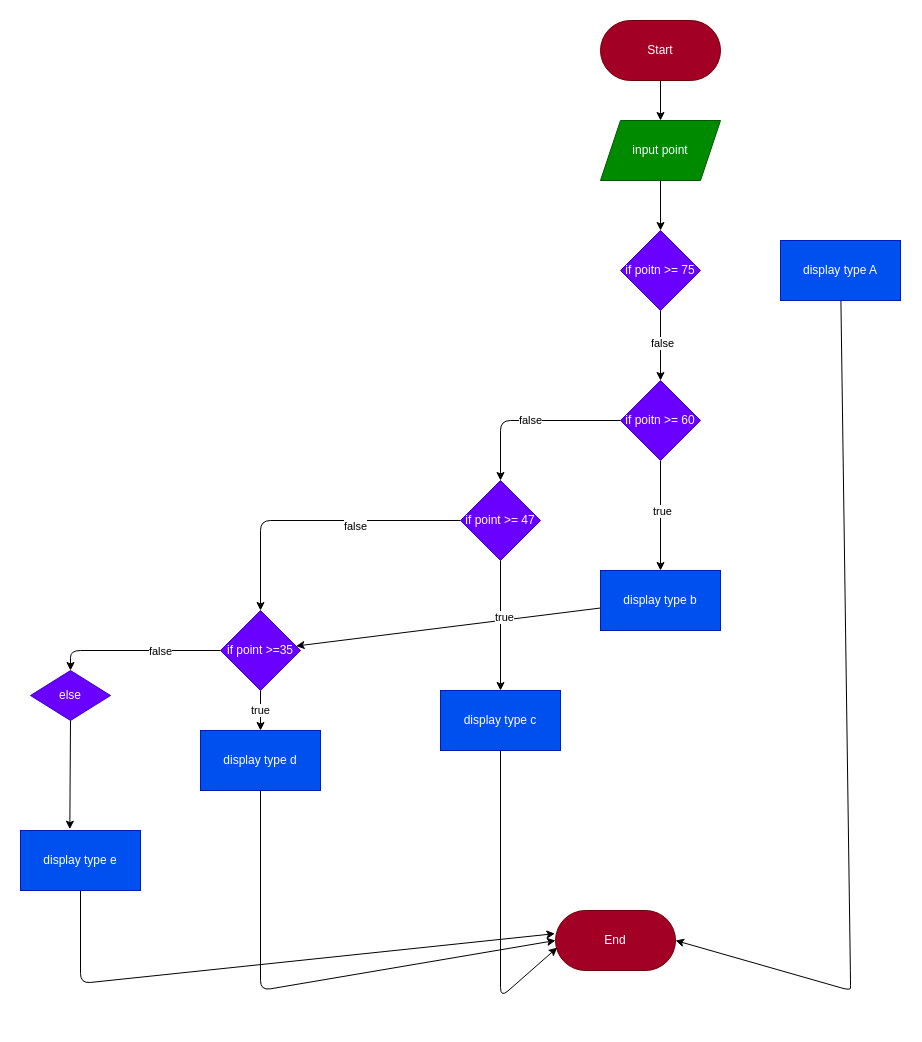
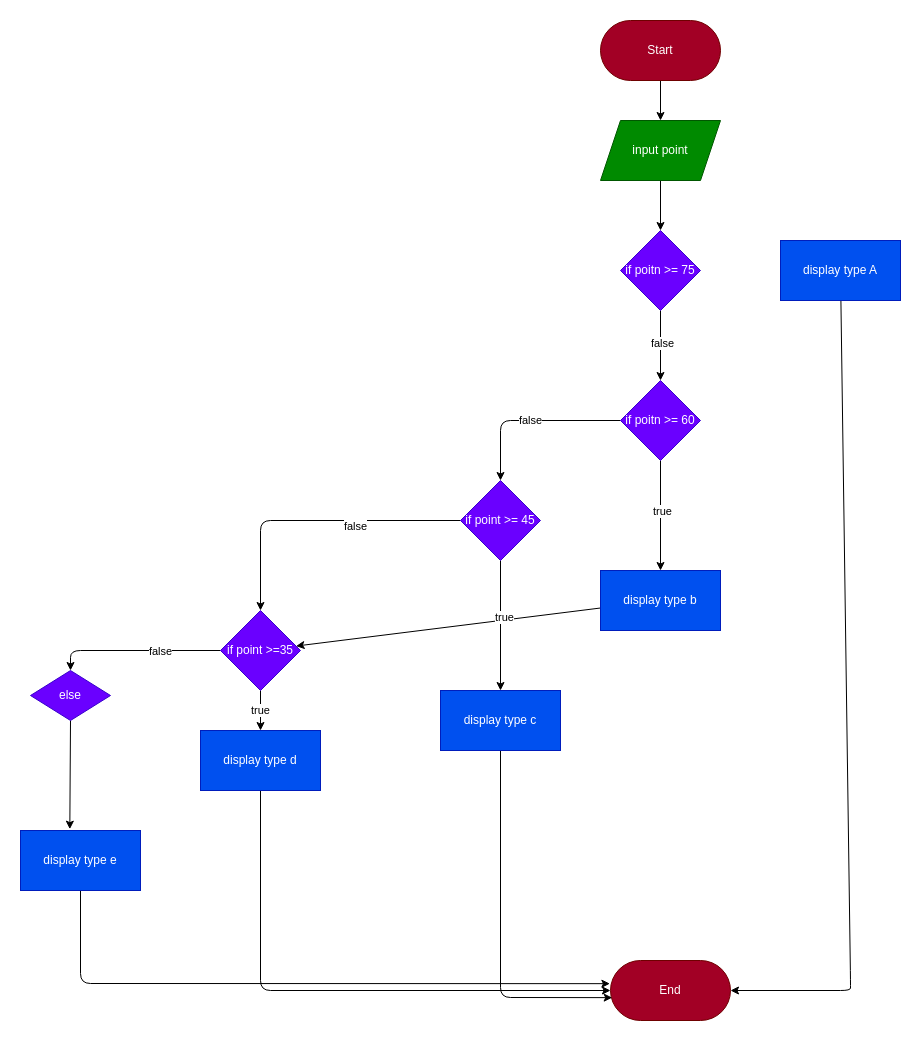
(501, 521) -> (501, 521)
(616, 941) -> (671, 991)
